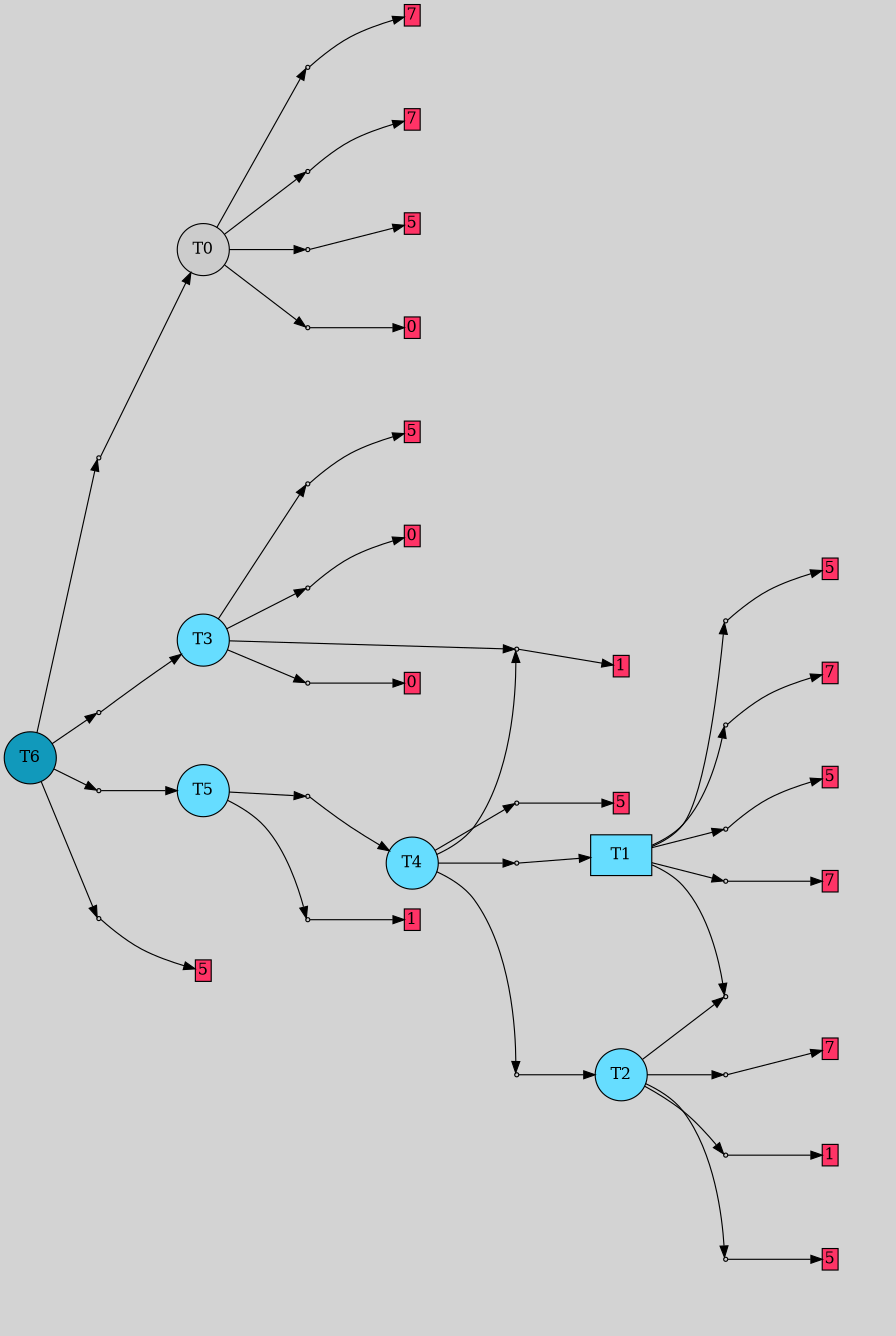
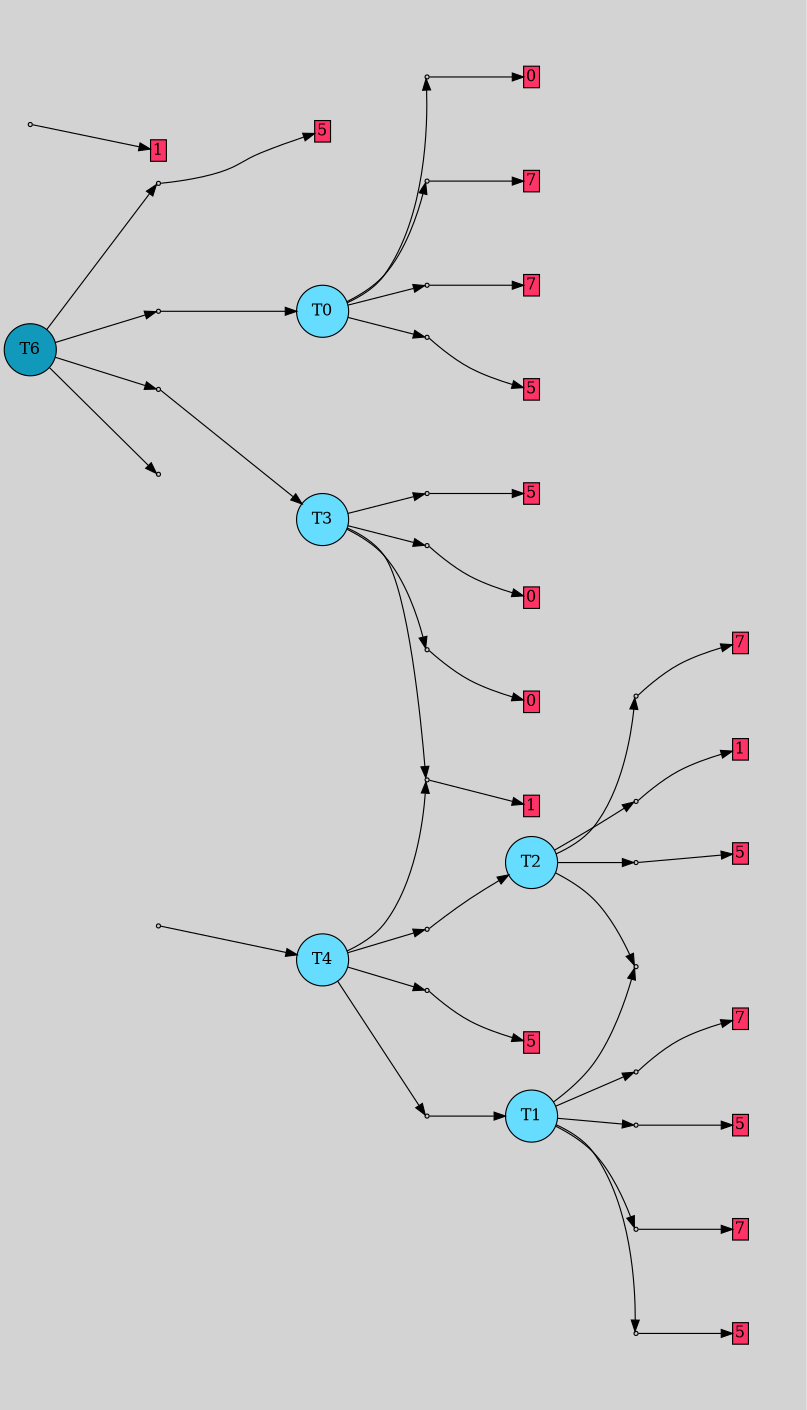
(203, 250) -> (323, 311)
(203, 791) -> none
(621, 855) -> (532, 1116)
